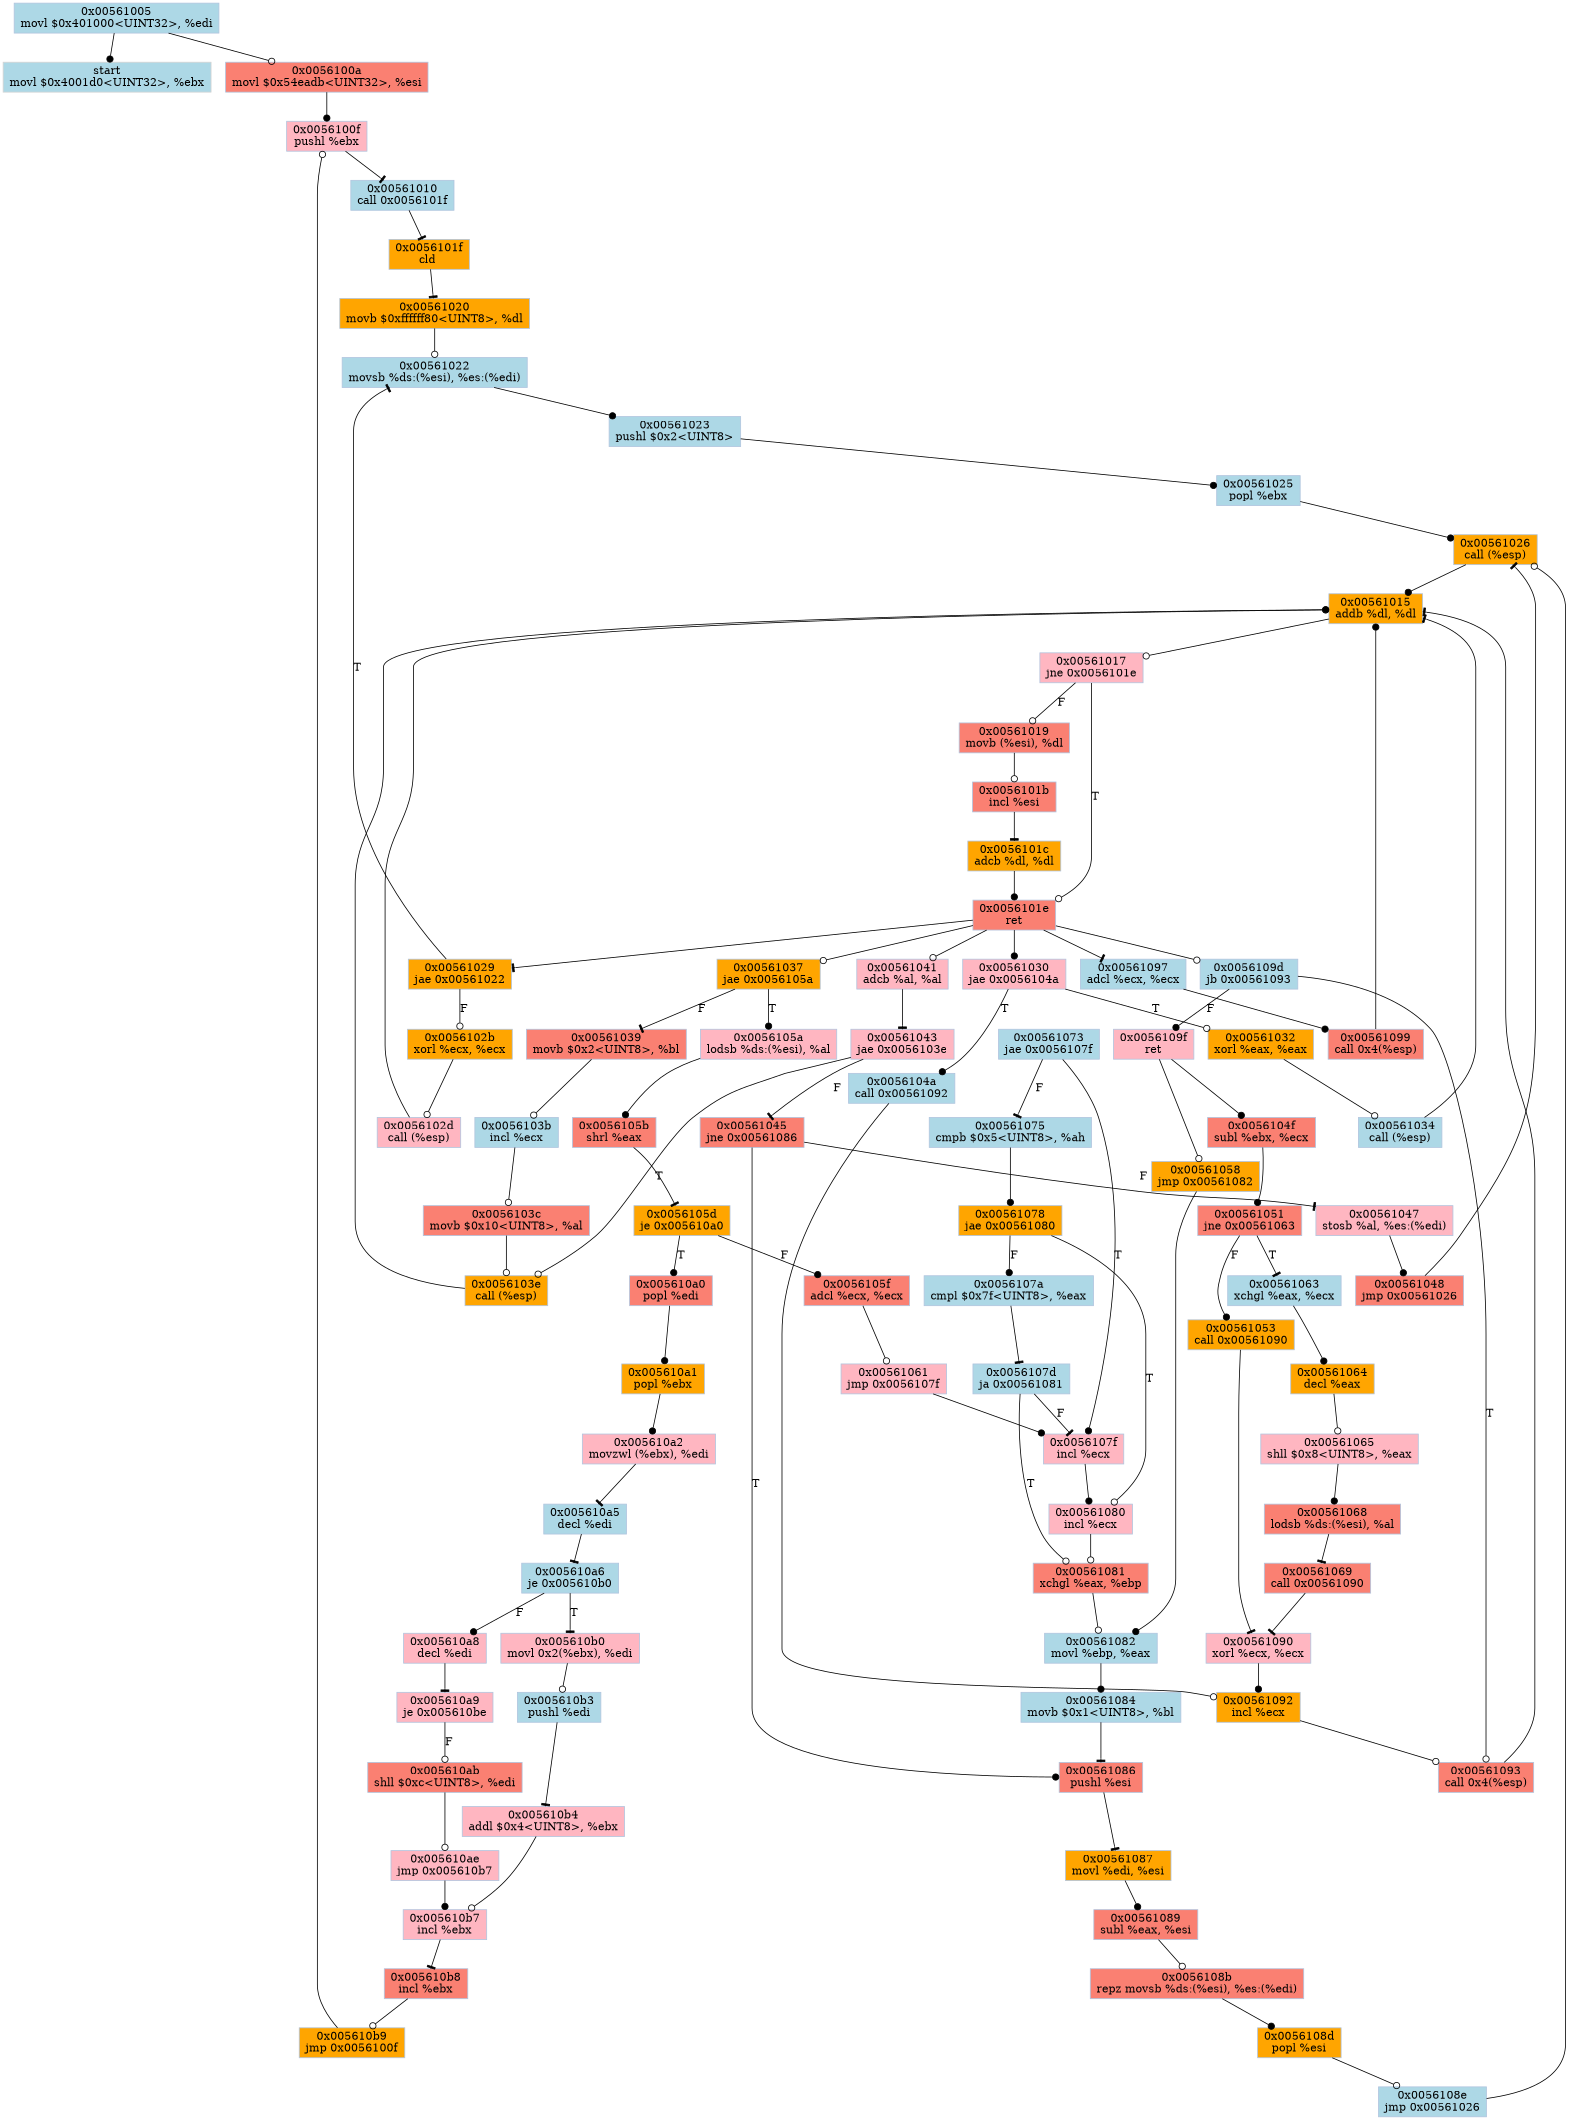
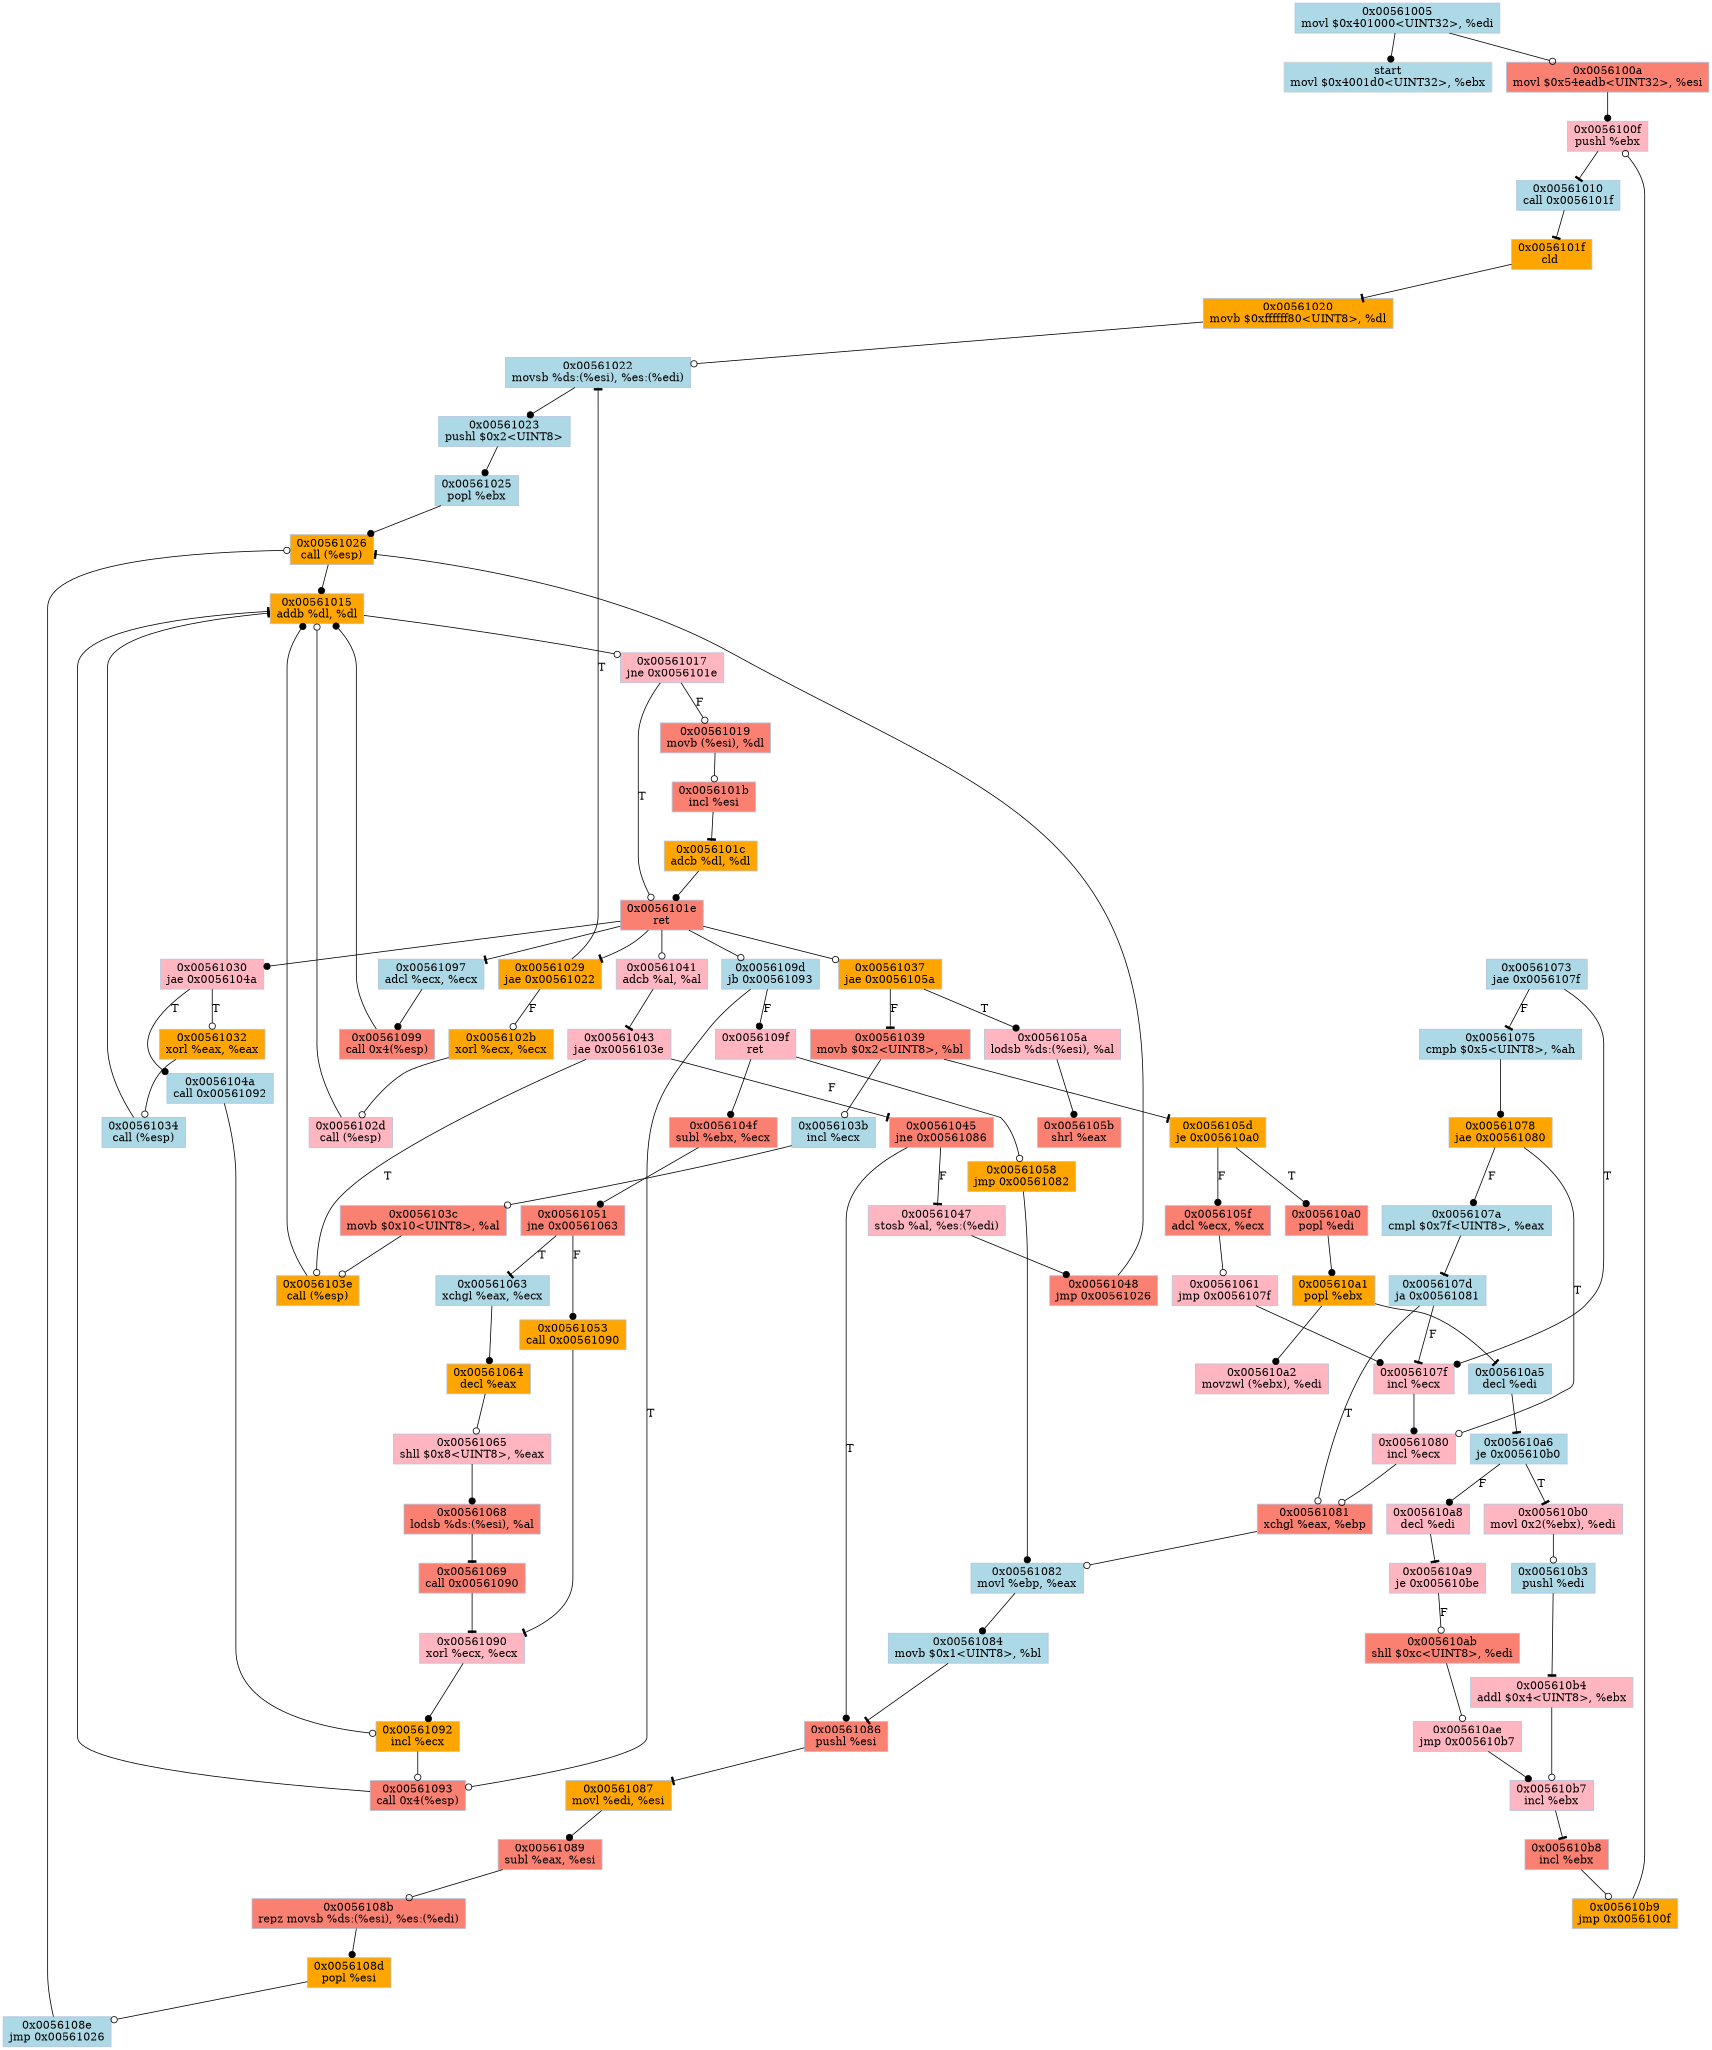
(656, 1173) -> (1055, 1089)
(618, 1482) -> (1440, 1320)
